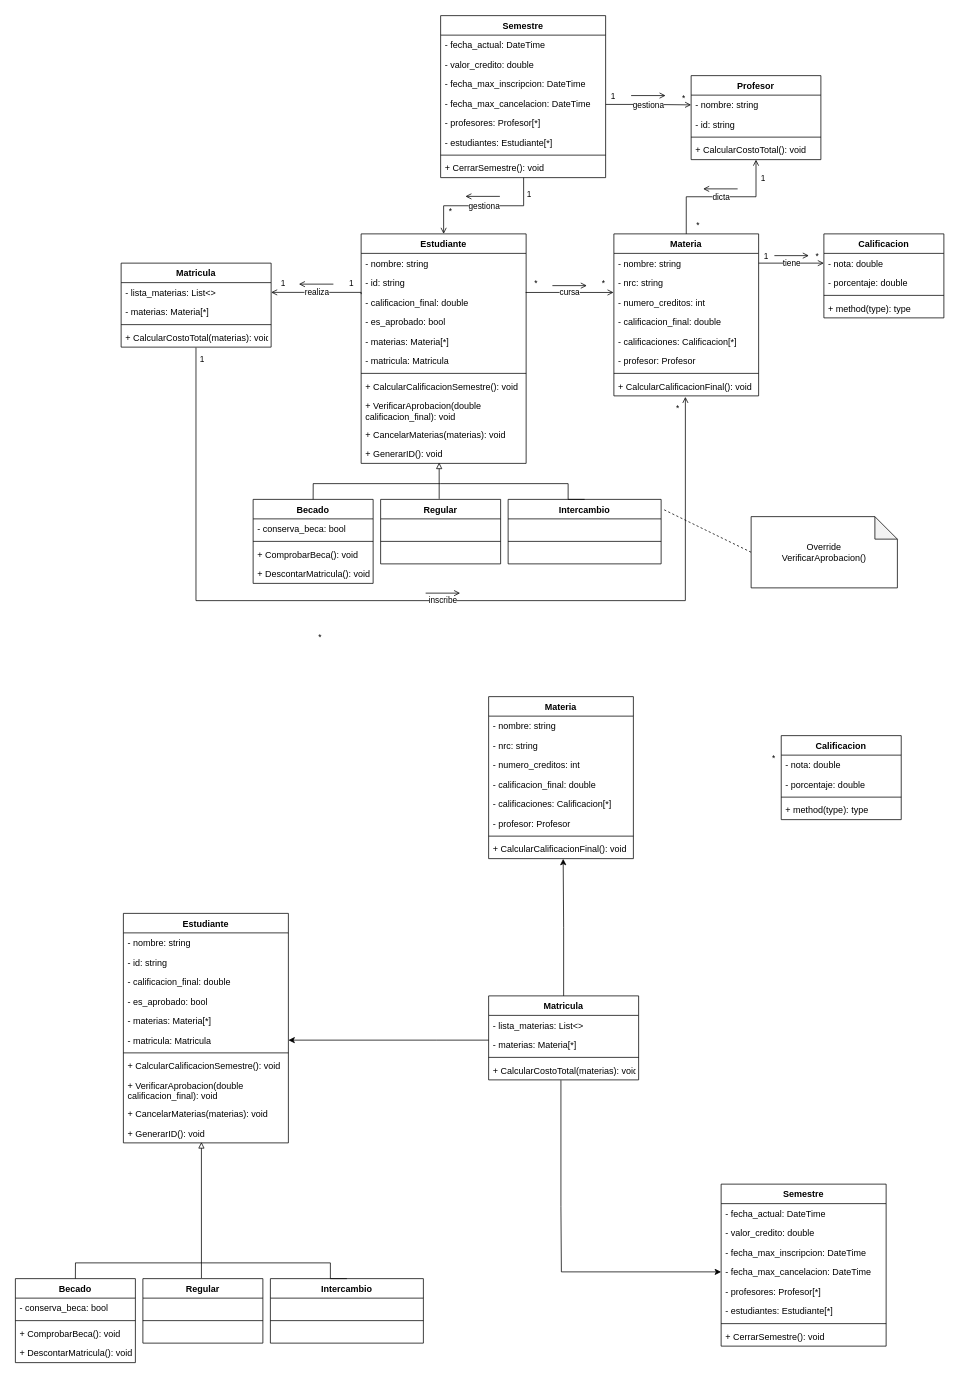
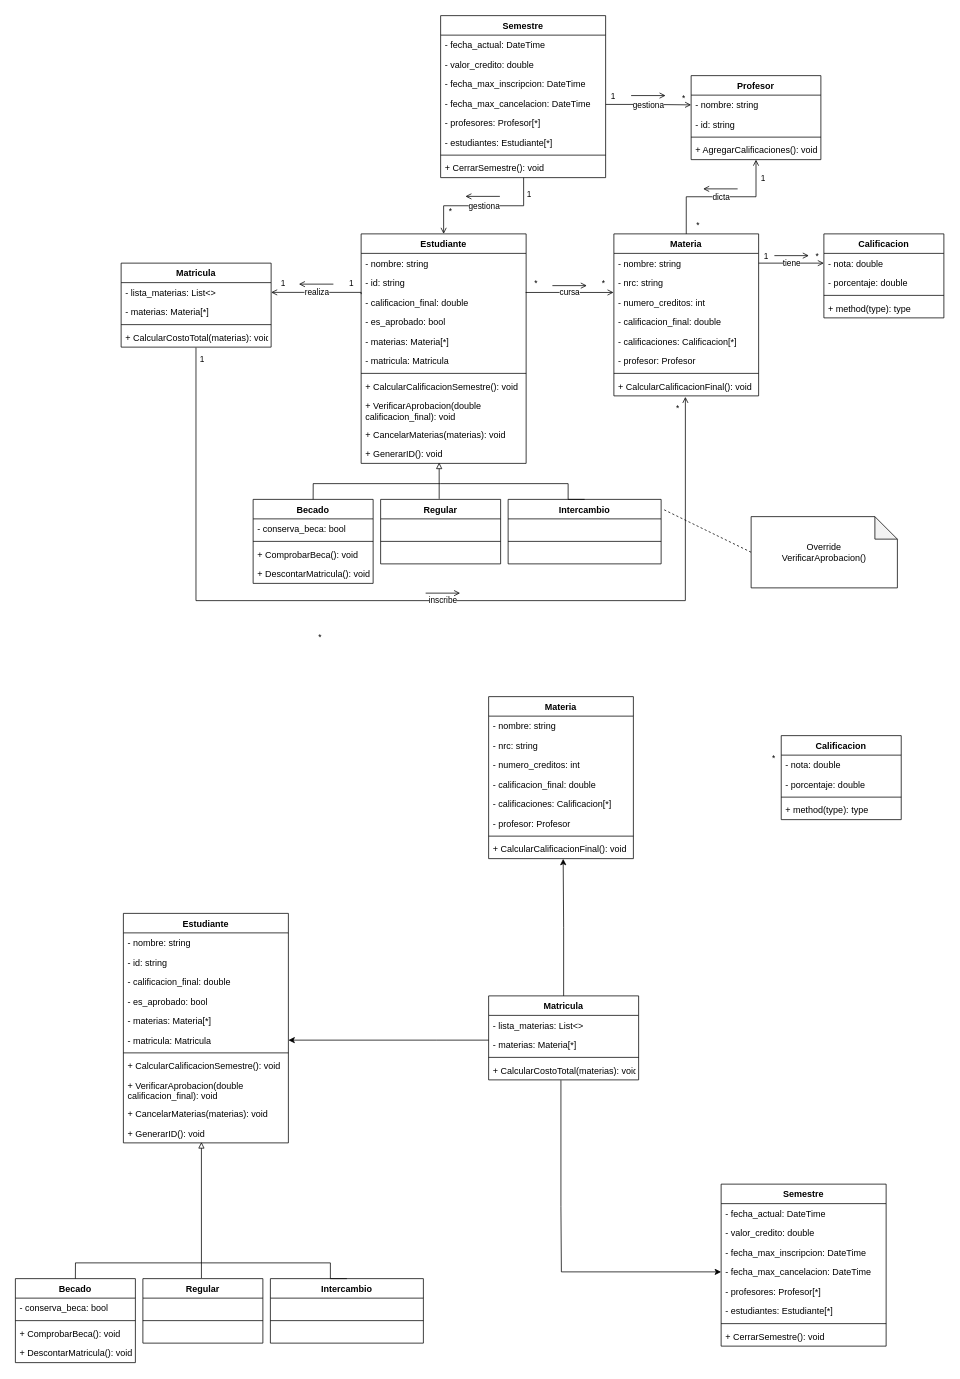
(758, 150) -> (764, 150)
